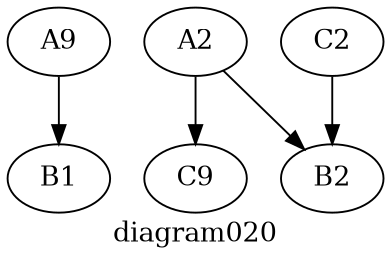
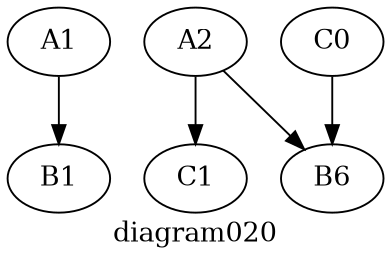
(59, 42) -> (59, 42)
(332, 42) -> (332, 42)
(196, 178) -> (196, 178)
(332, 178) -> (332, 178)
